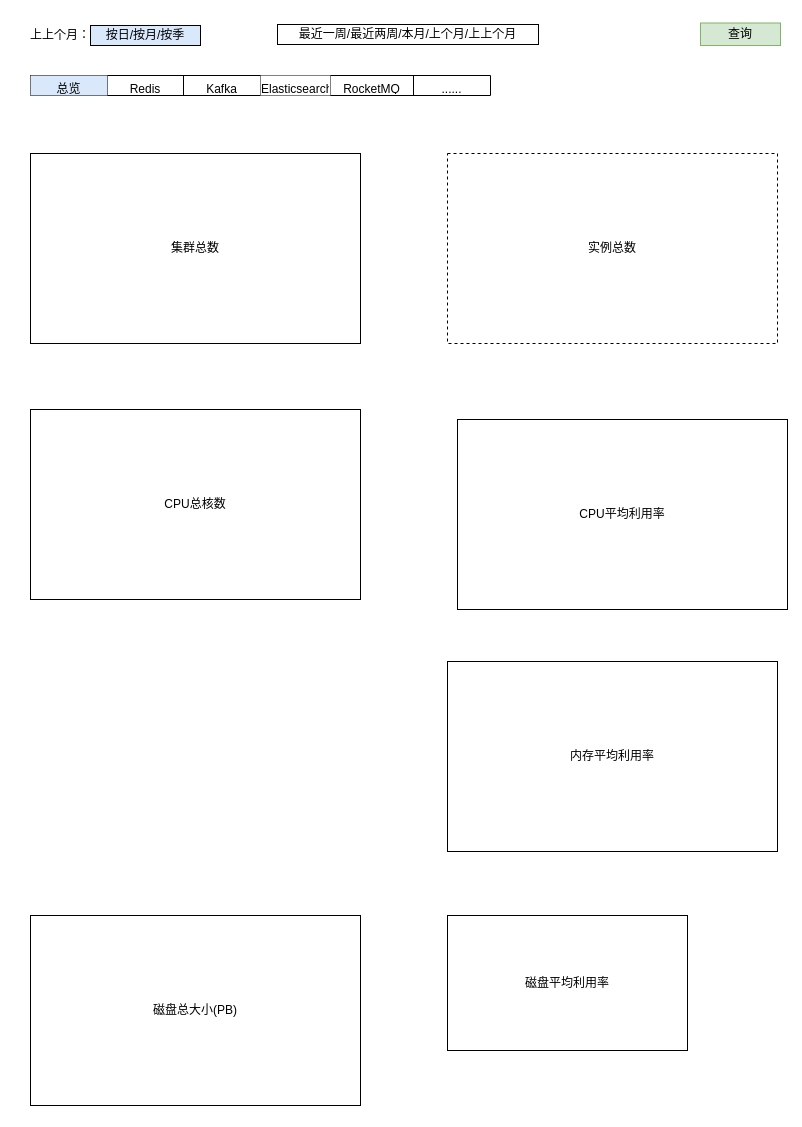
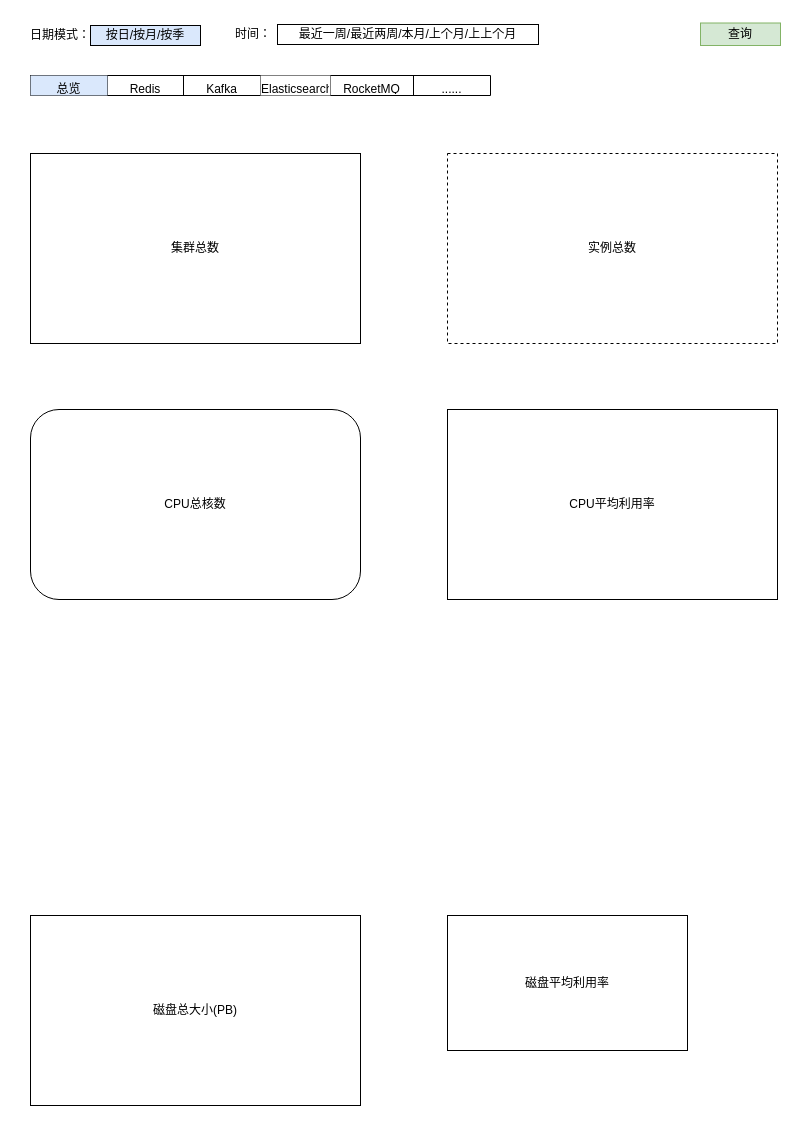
none -> (254, 34)
(61, 36) -> (61, 36)
(196, 505) -> (196, 505)
(623, 515) -> (613, 505)
(613, 757) -> none
